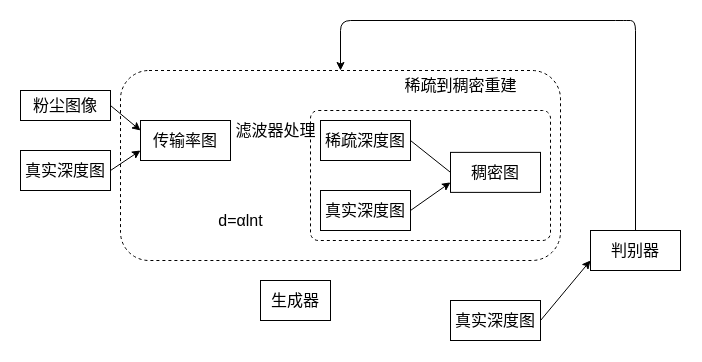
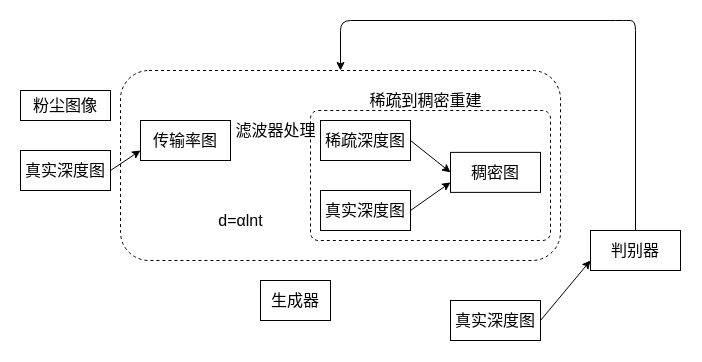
(461, 86) -> (426, 101)
(123, 116) -> none
(446, 169) -> (444, 167)
